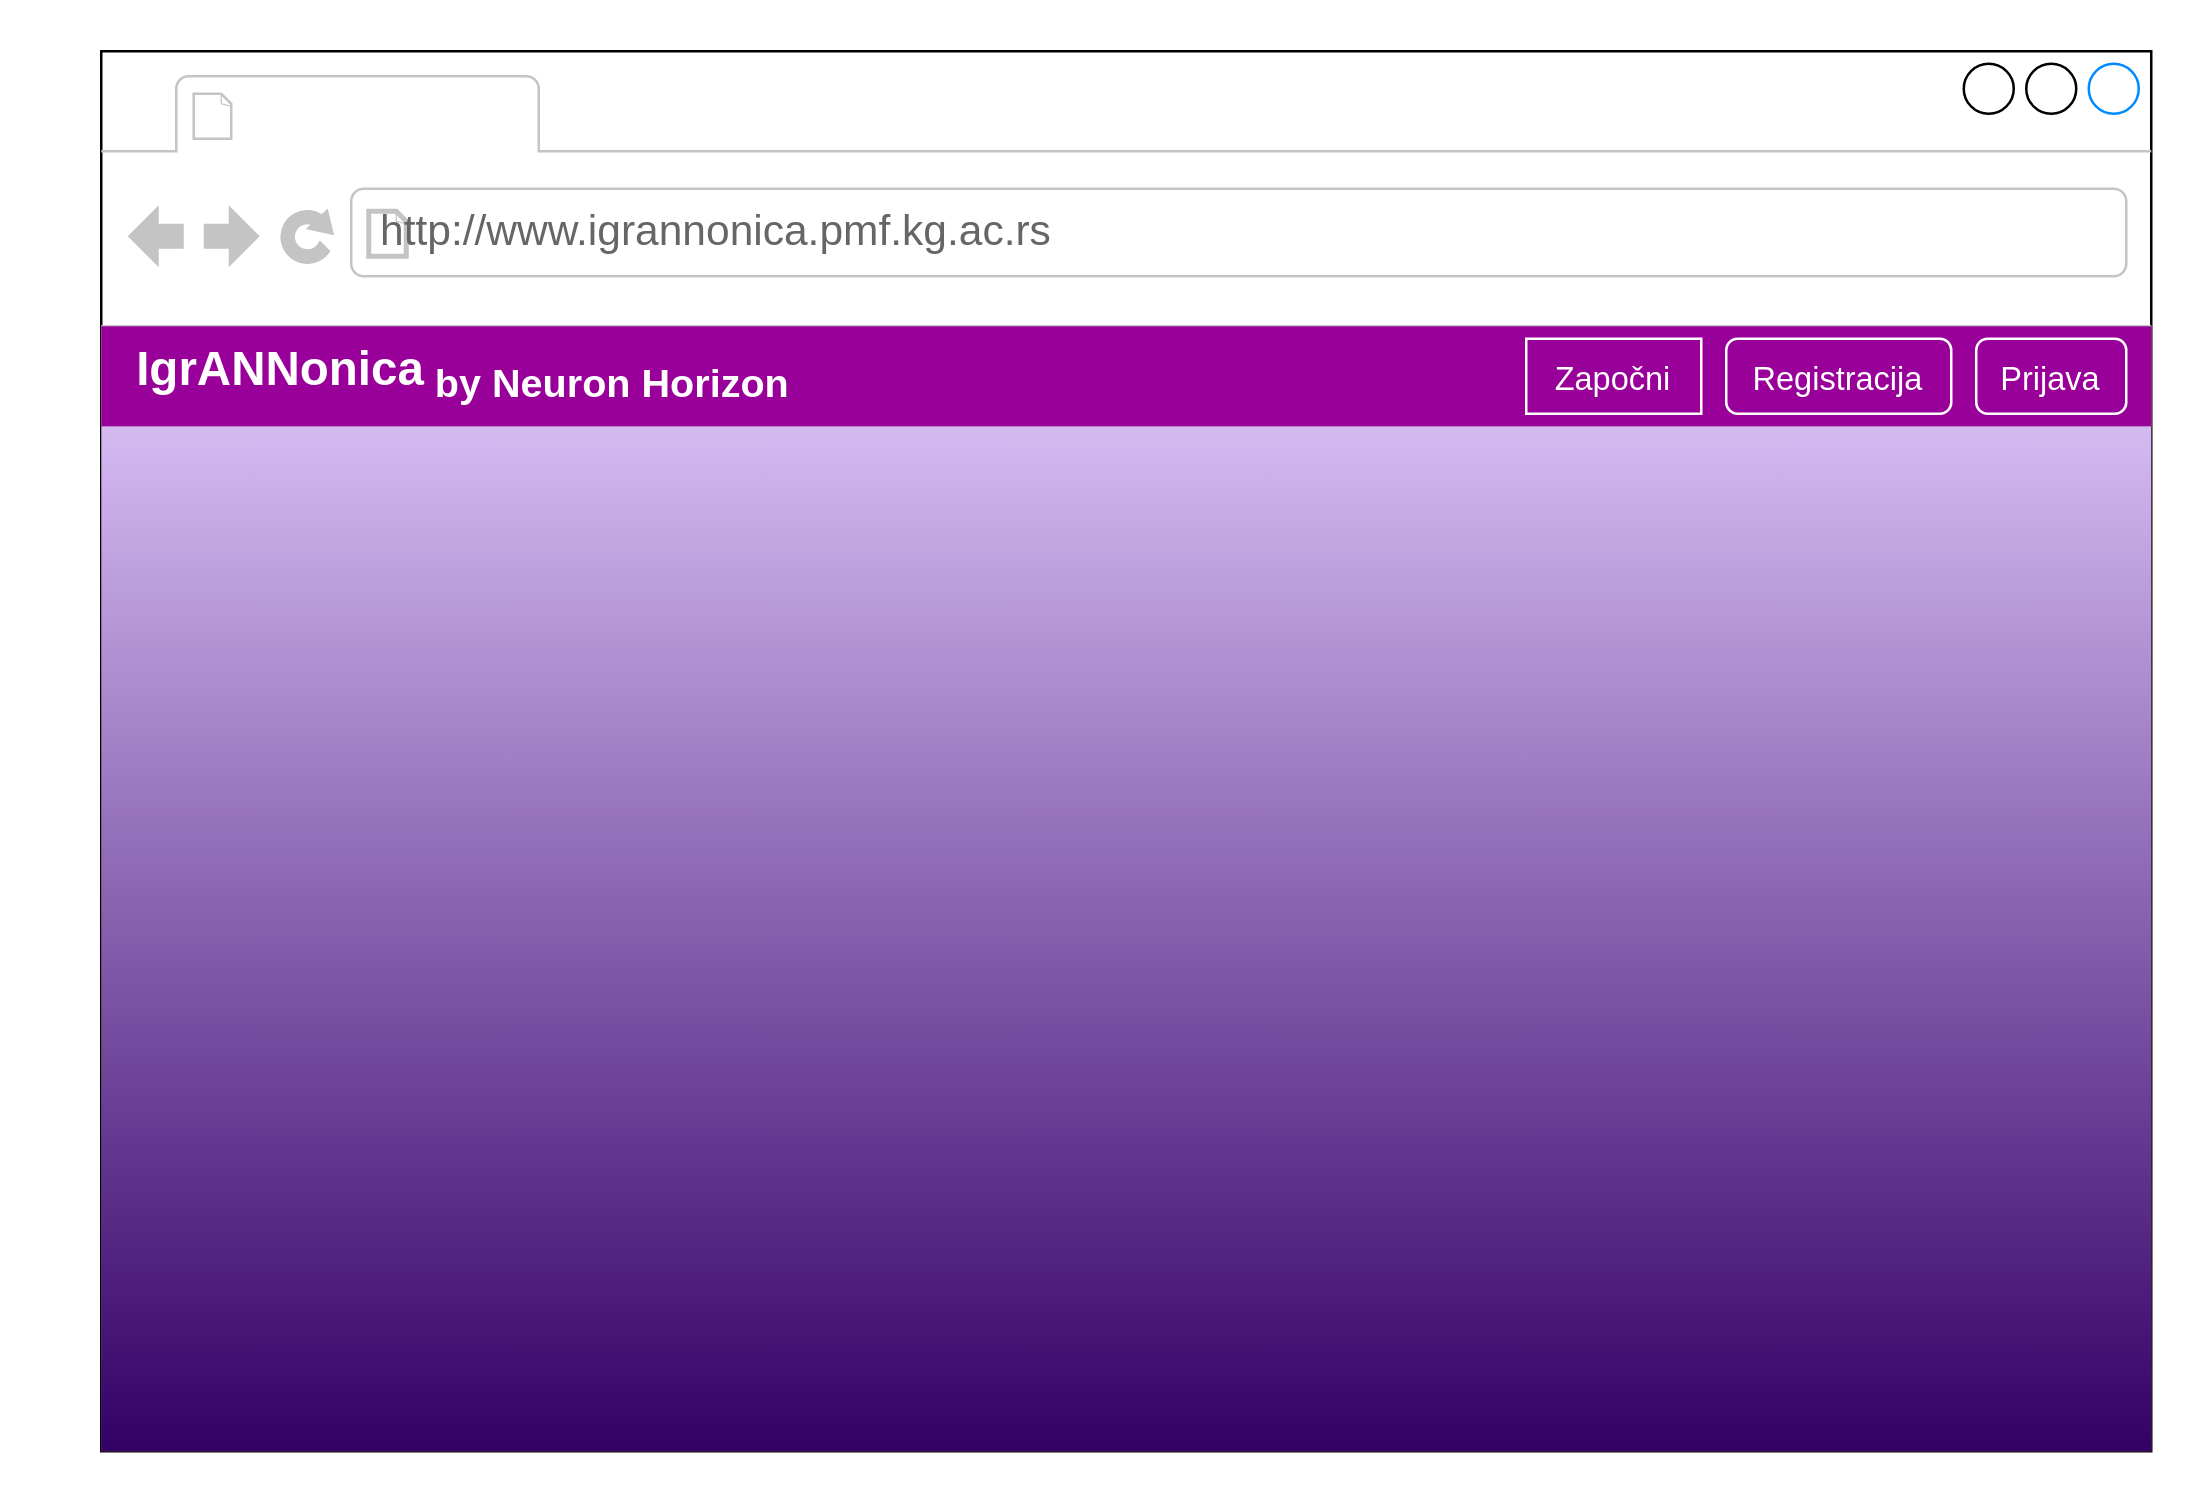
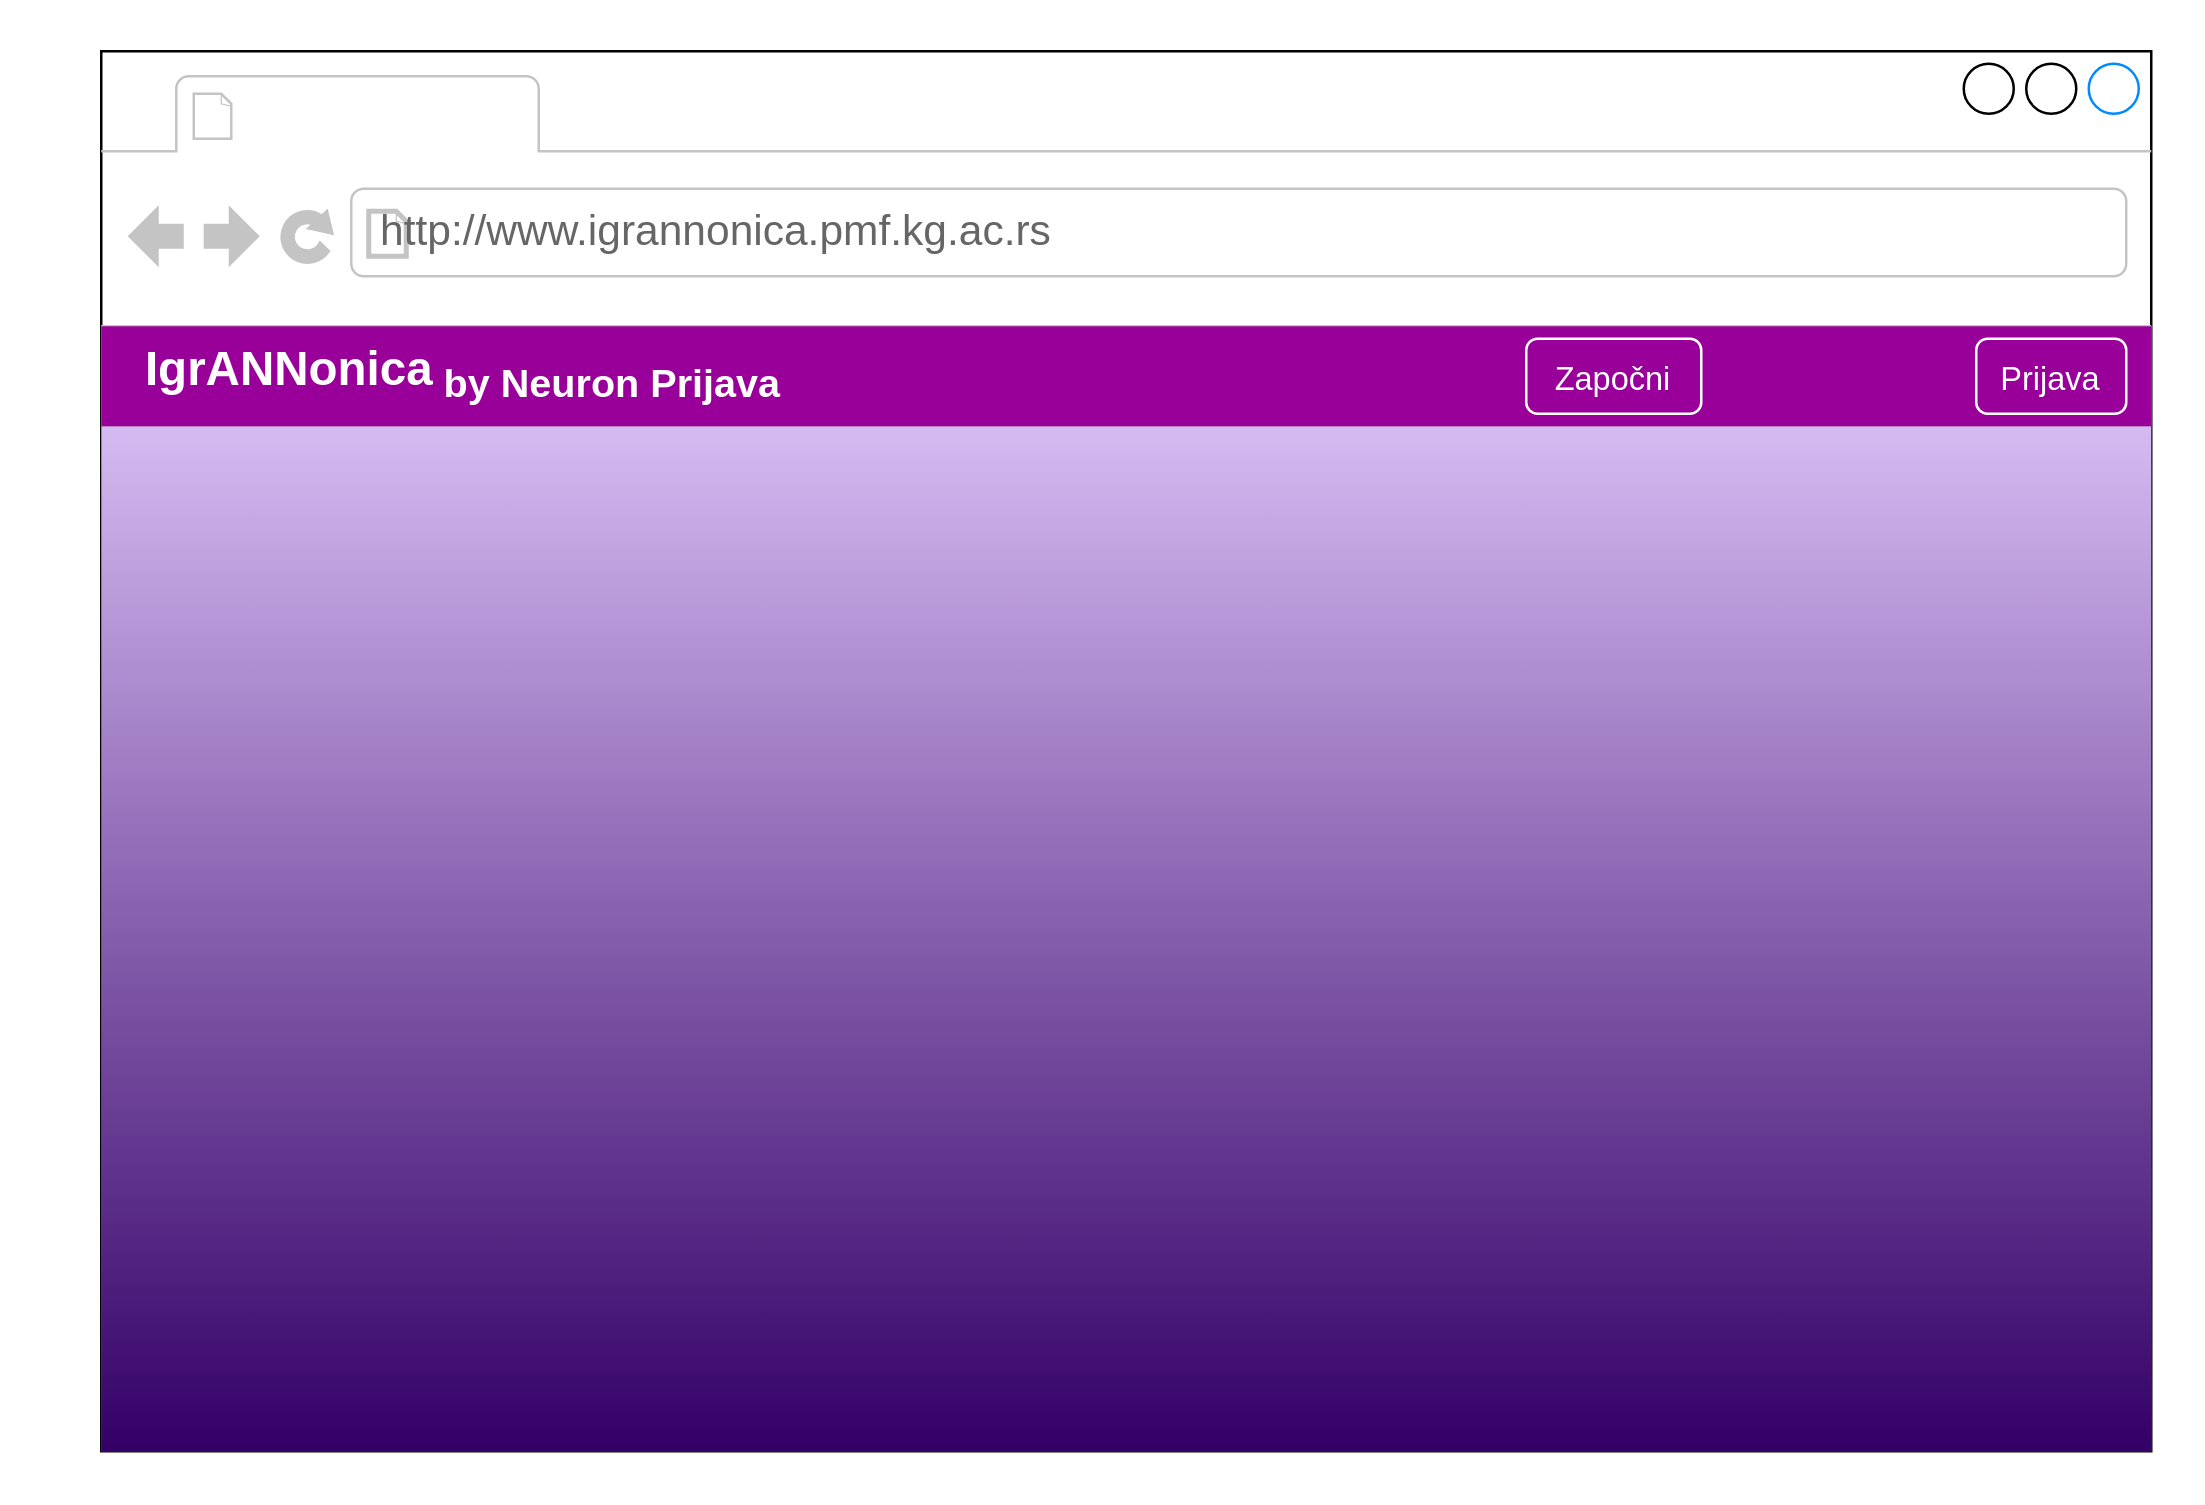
(464, 376) -> (464, 376)
(1614, 376) -> (1614, 376)
(1839, 376) -> none
